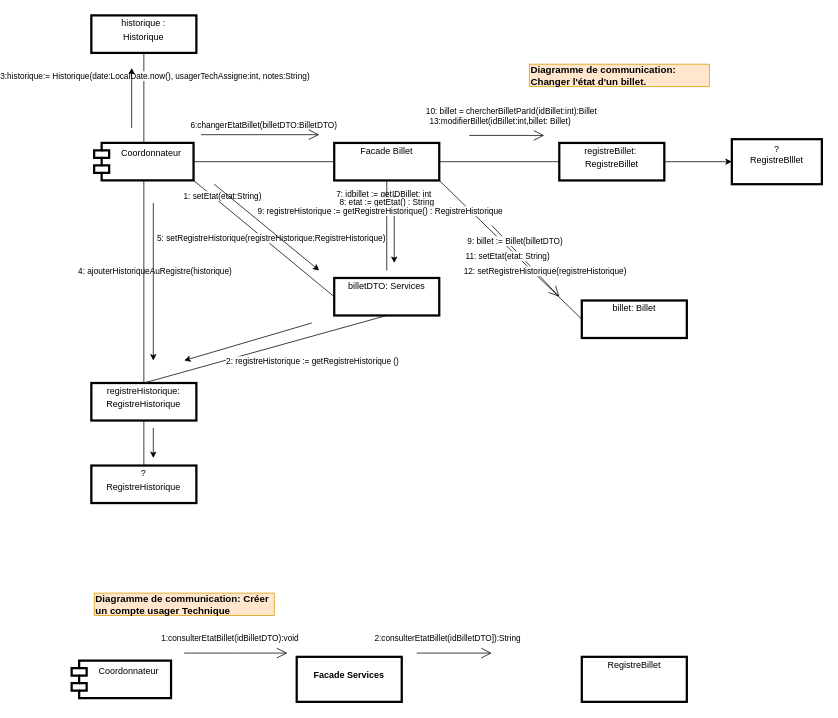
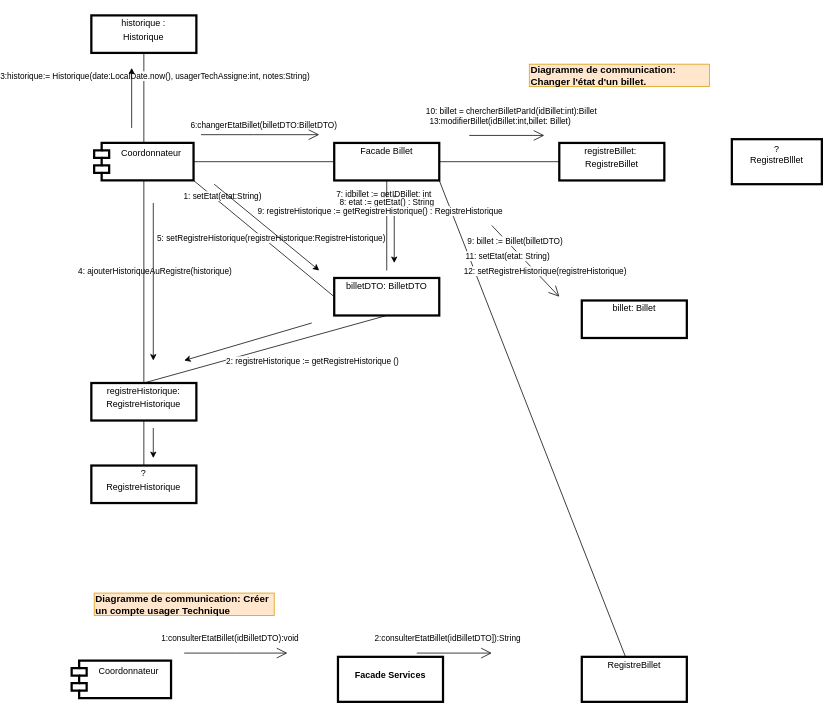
(695, 162) -> none
(453, 194) -> (532, 418)
(375, 283) -> (375, 283)
(349, 679) -> (390, 679)
